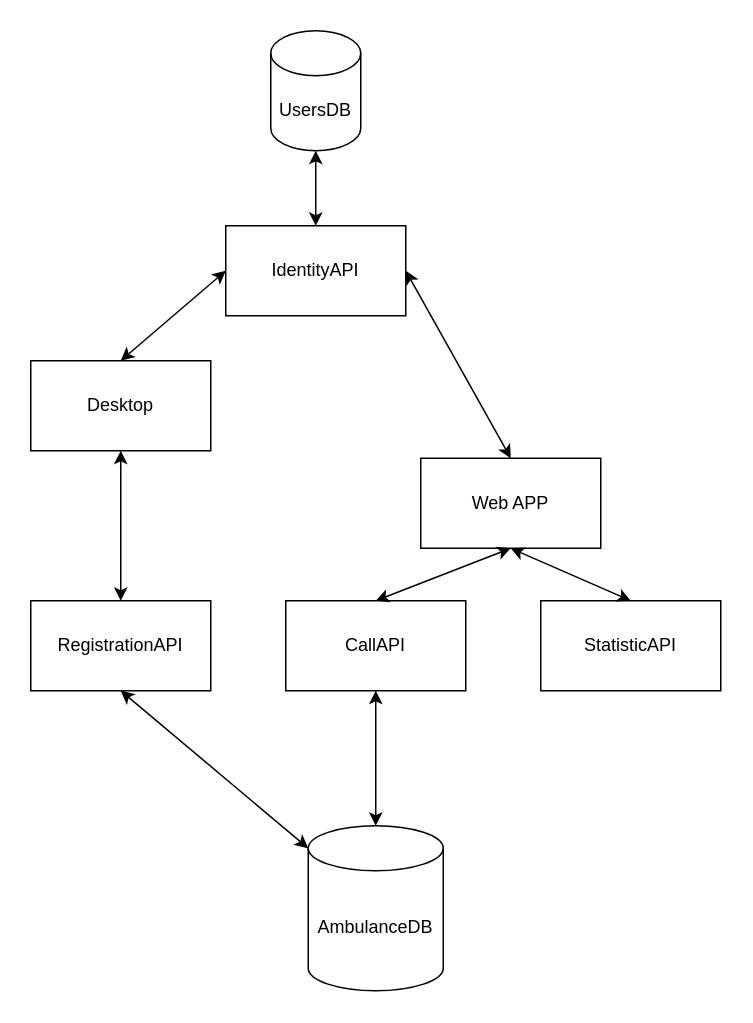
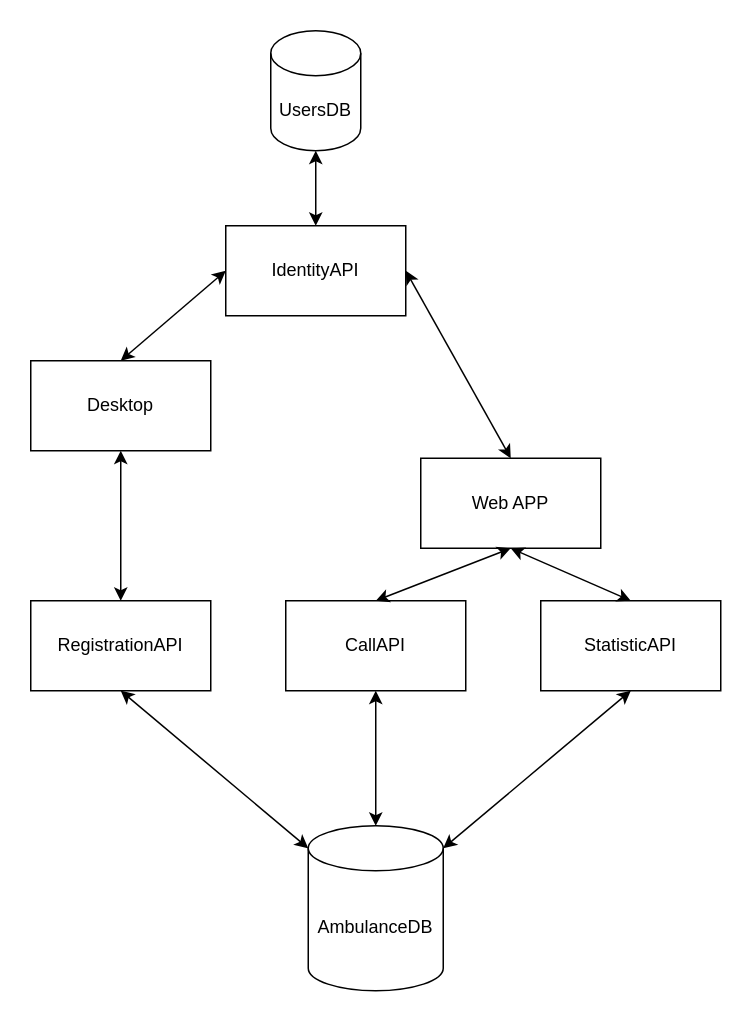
none -> (537, 770)
